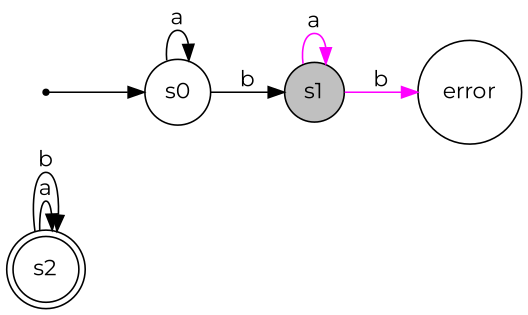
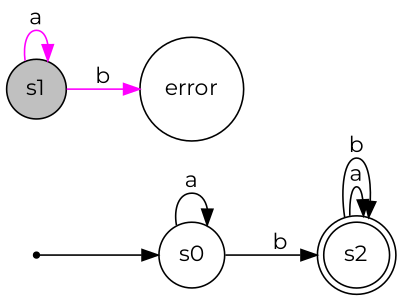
(239, 92) -> (263, 255)
